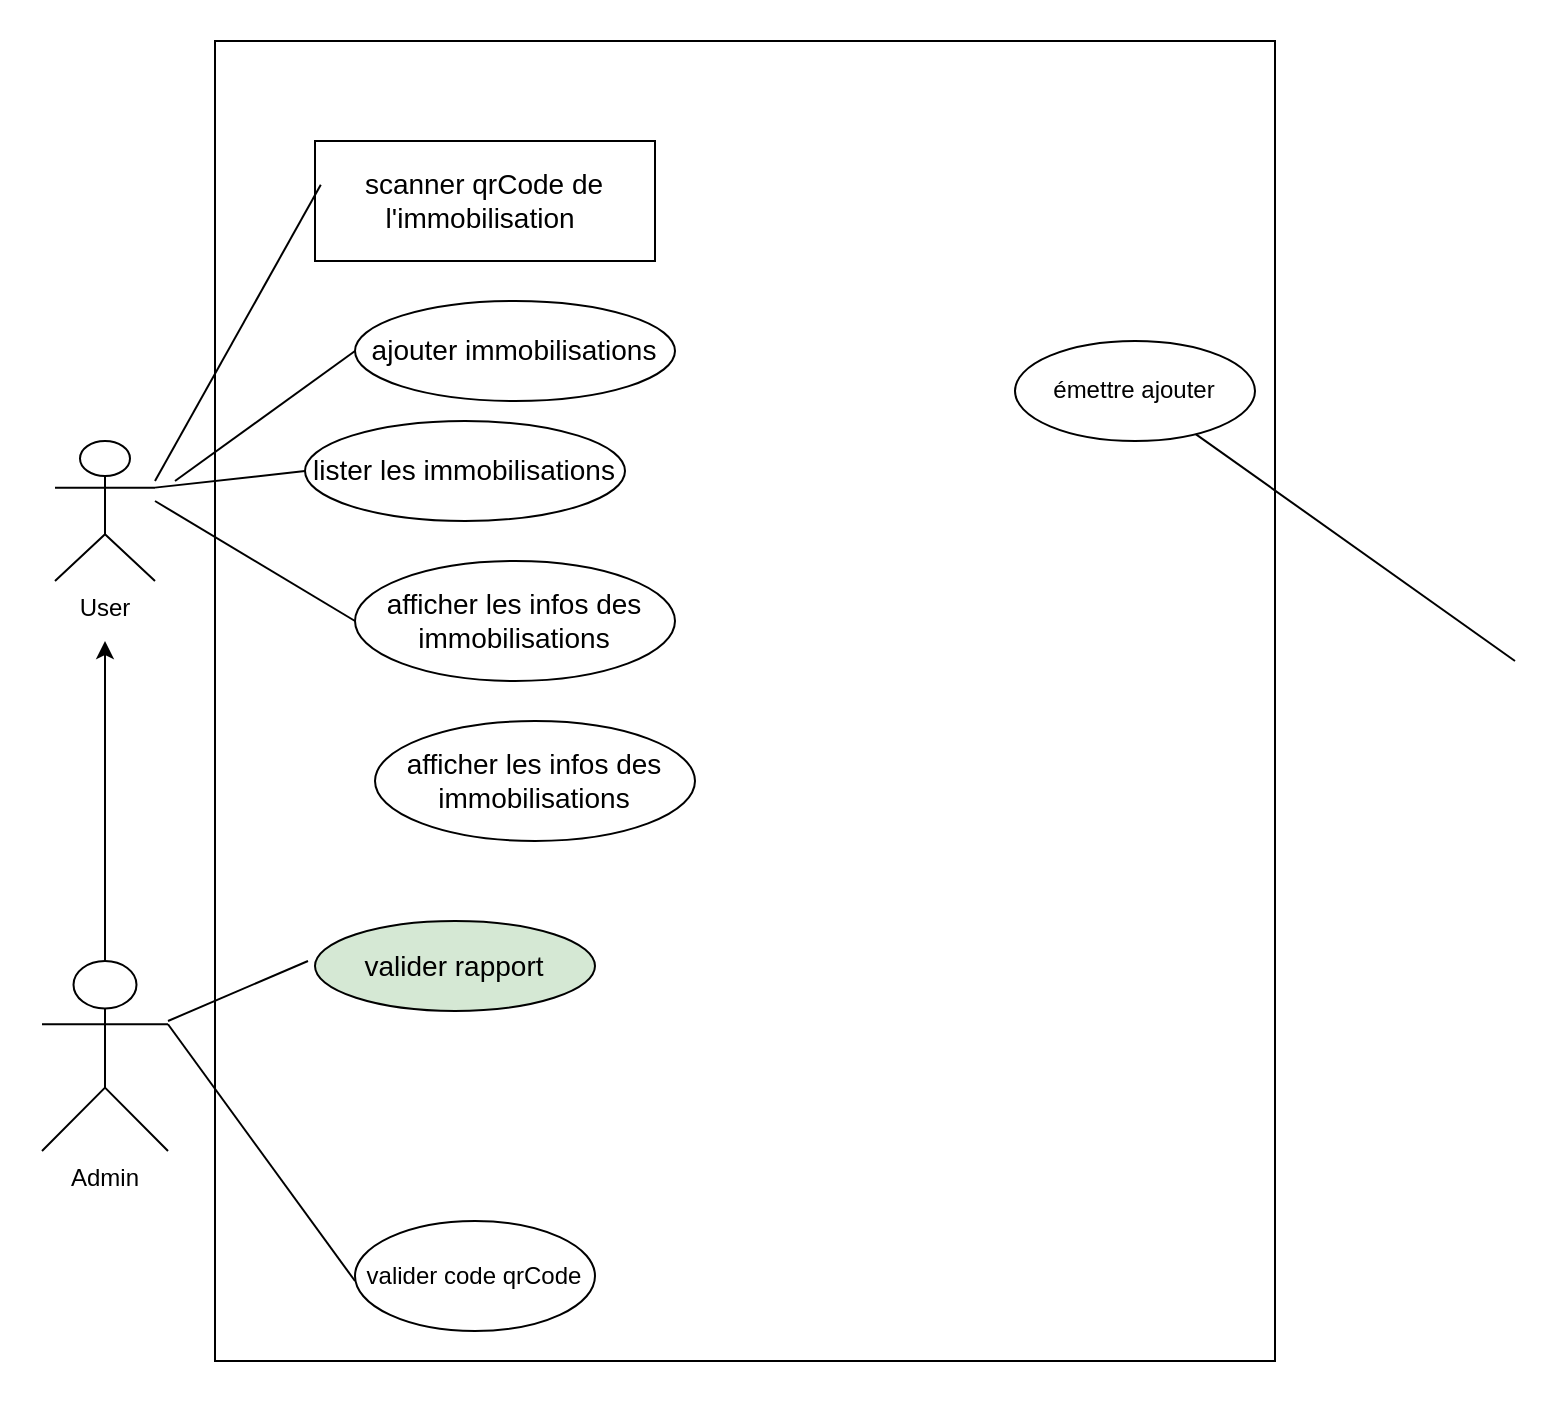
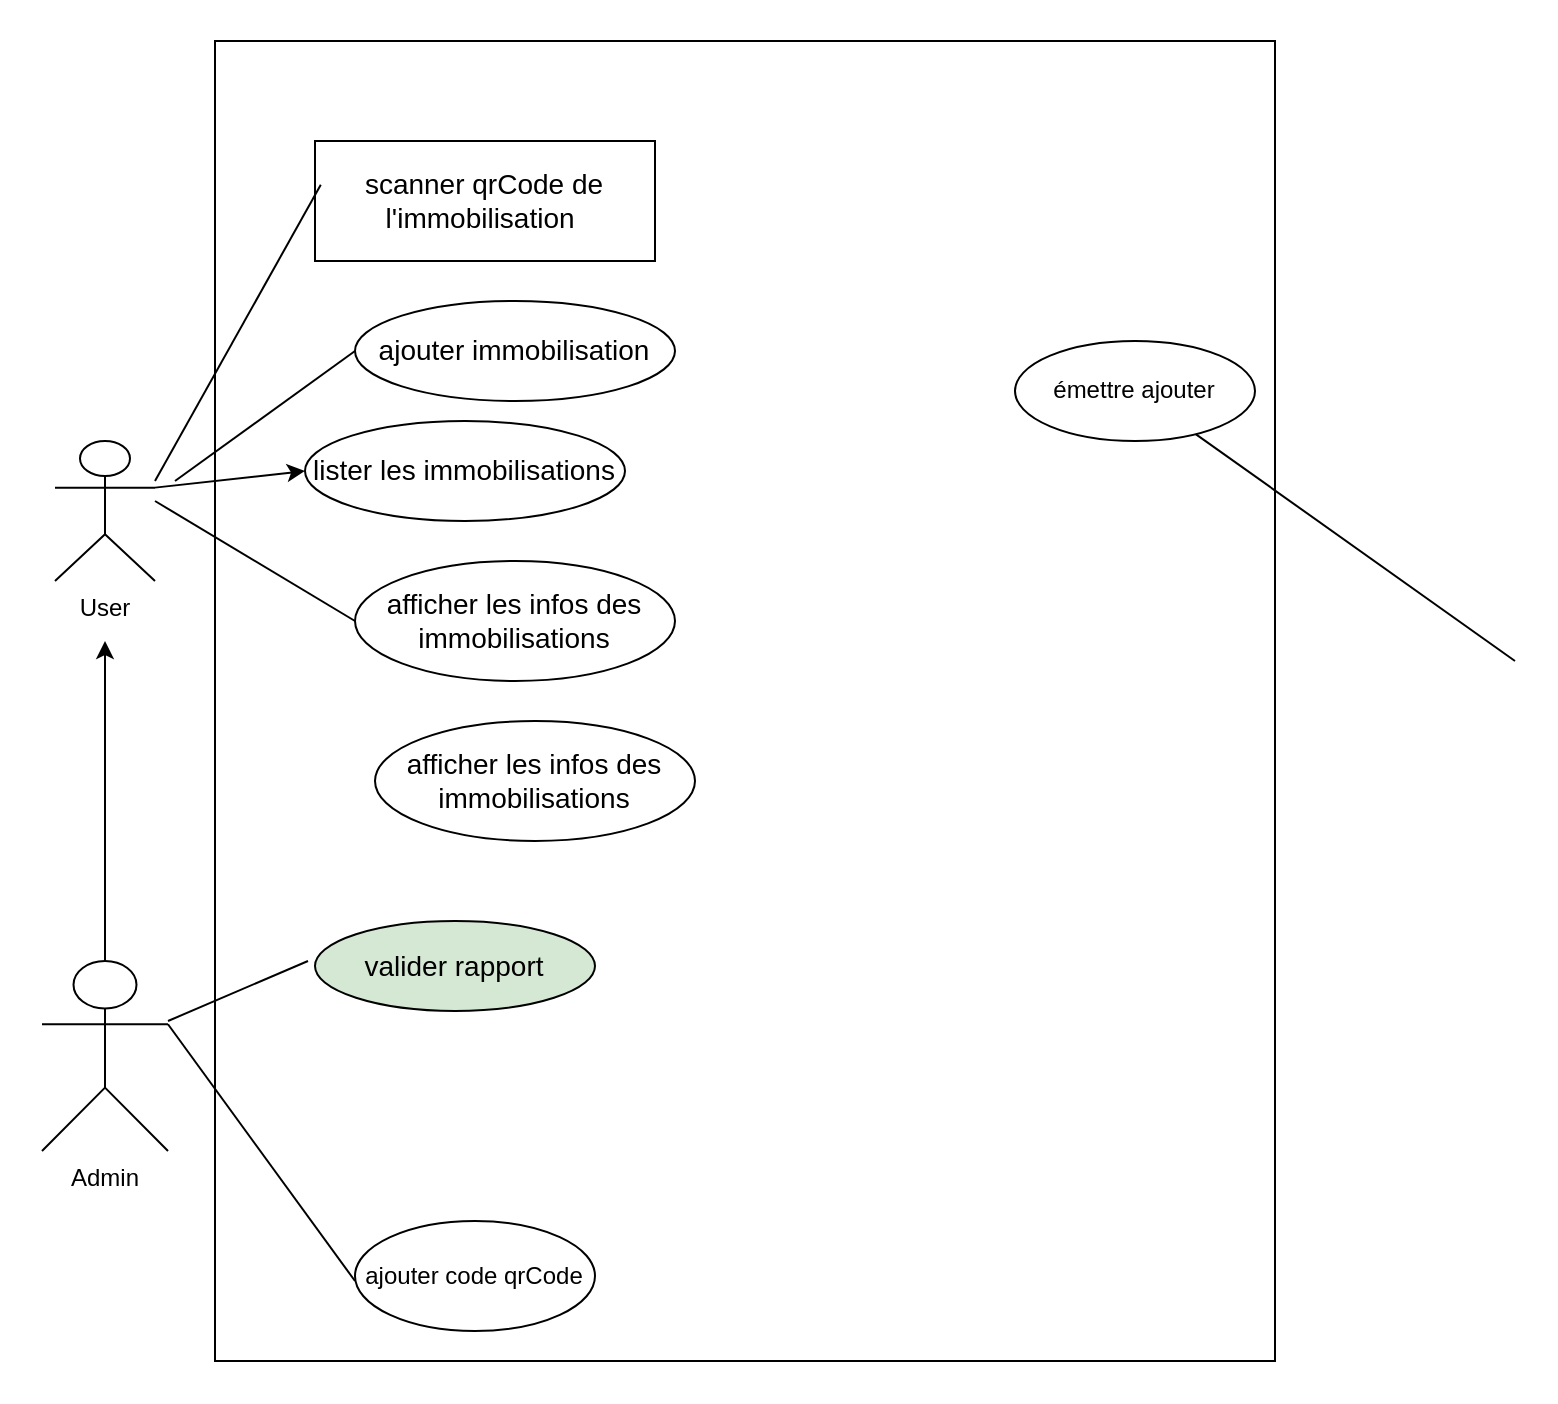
(515, 351) -> (515, 351)
(295, 472) -> (290, 473)
(475, 1277) -> (475, 1277)
